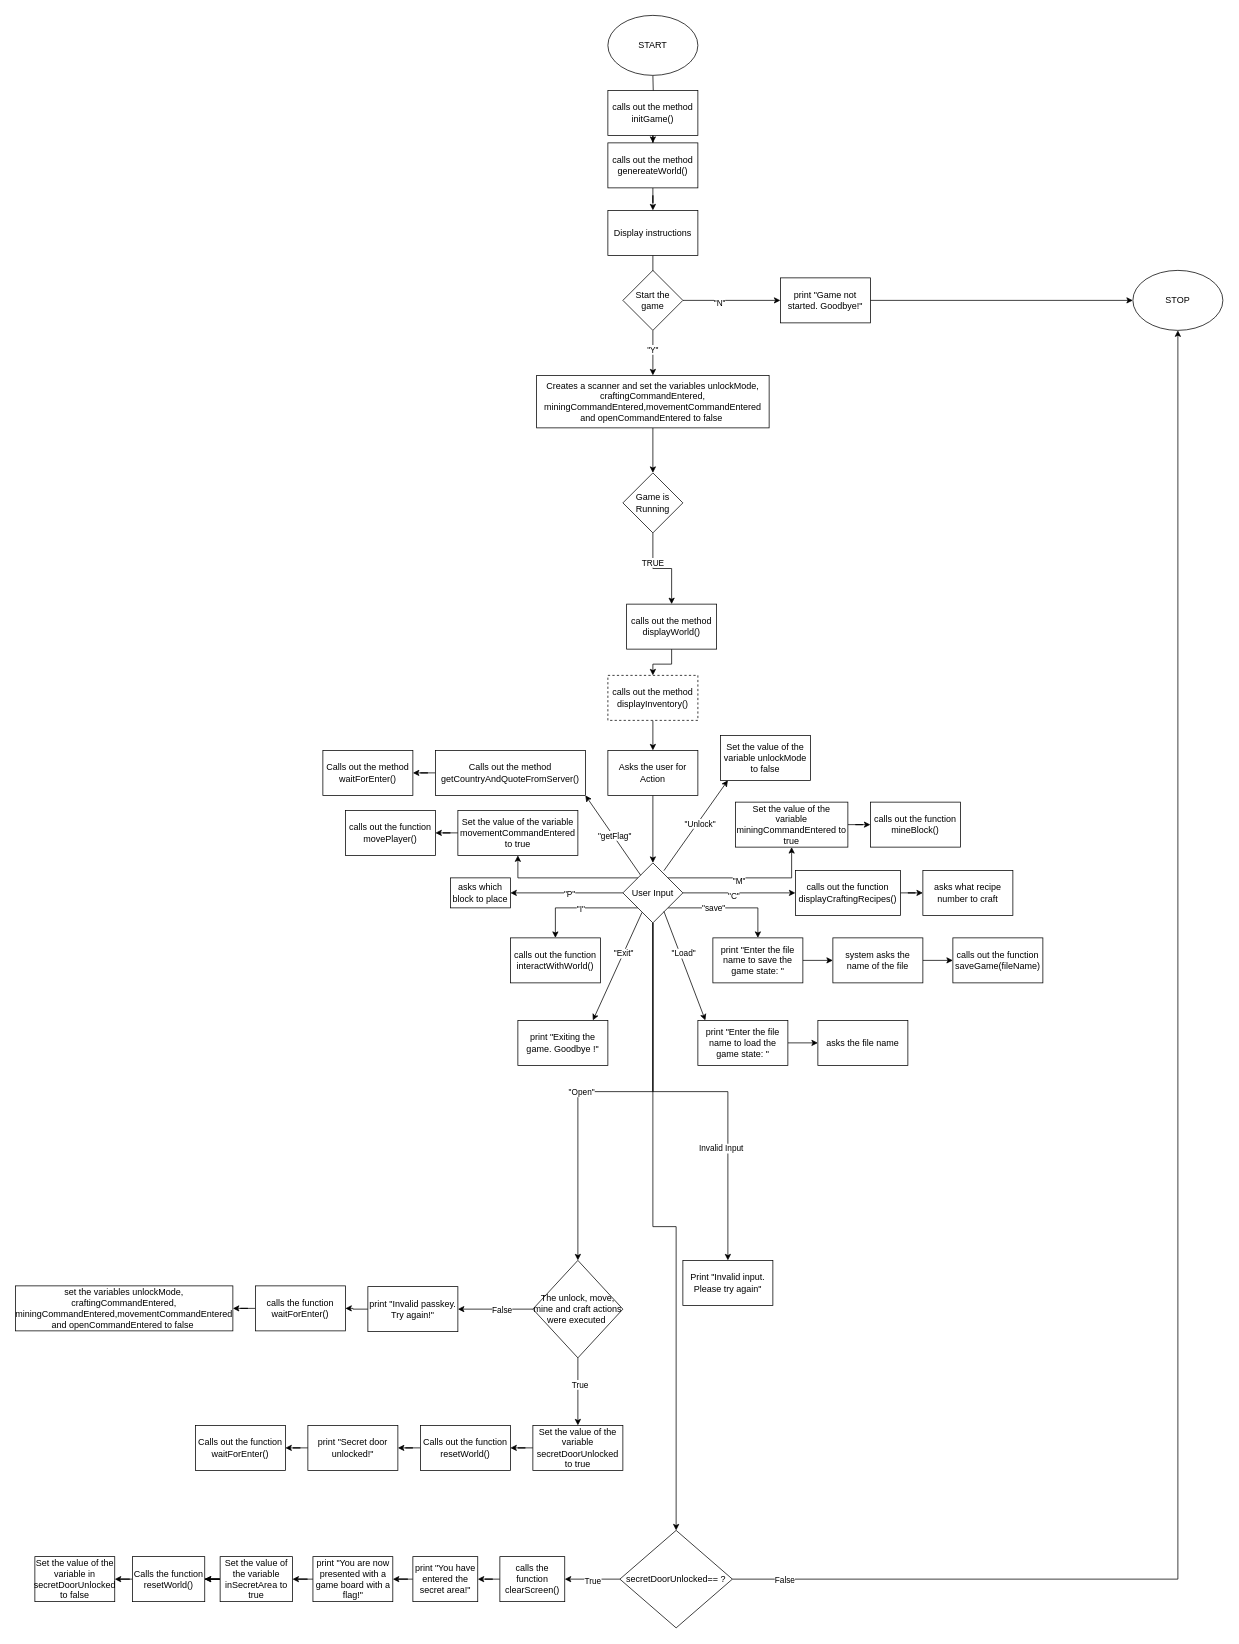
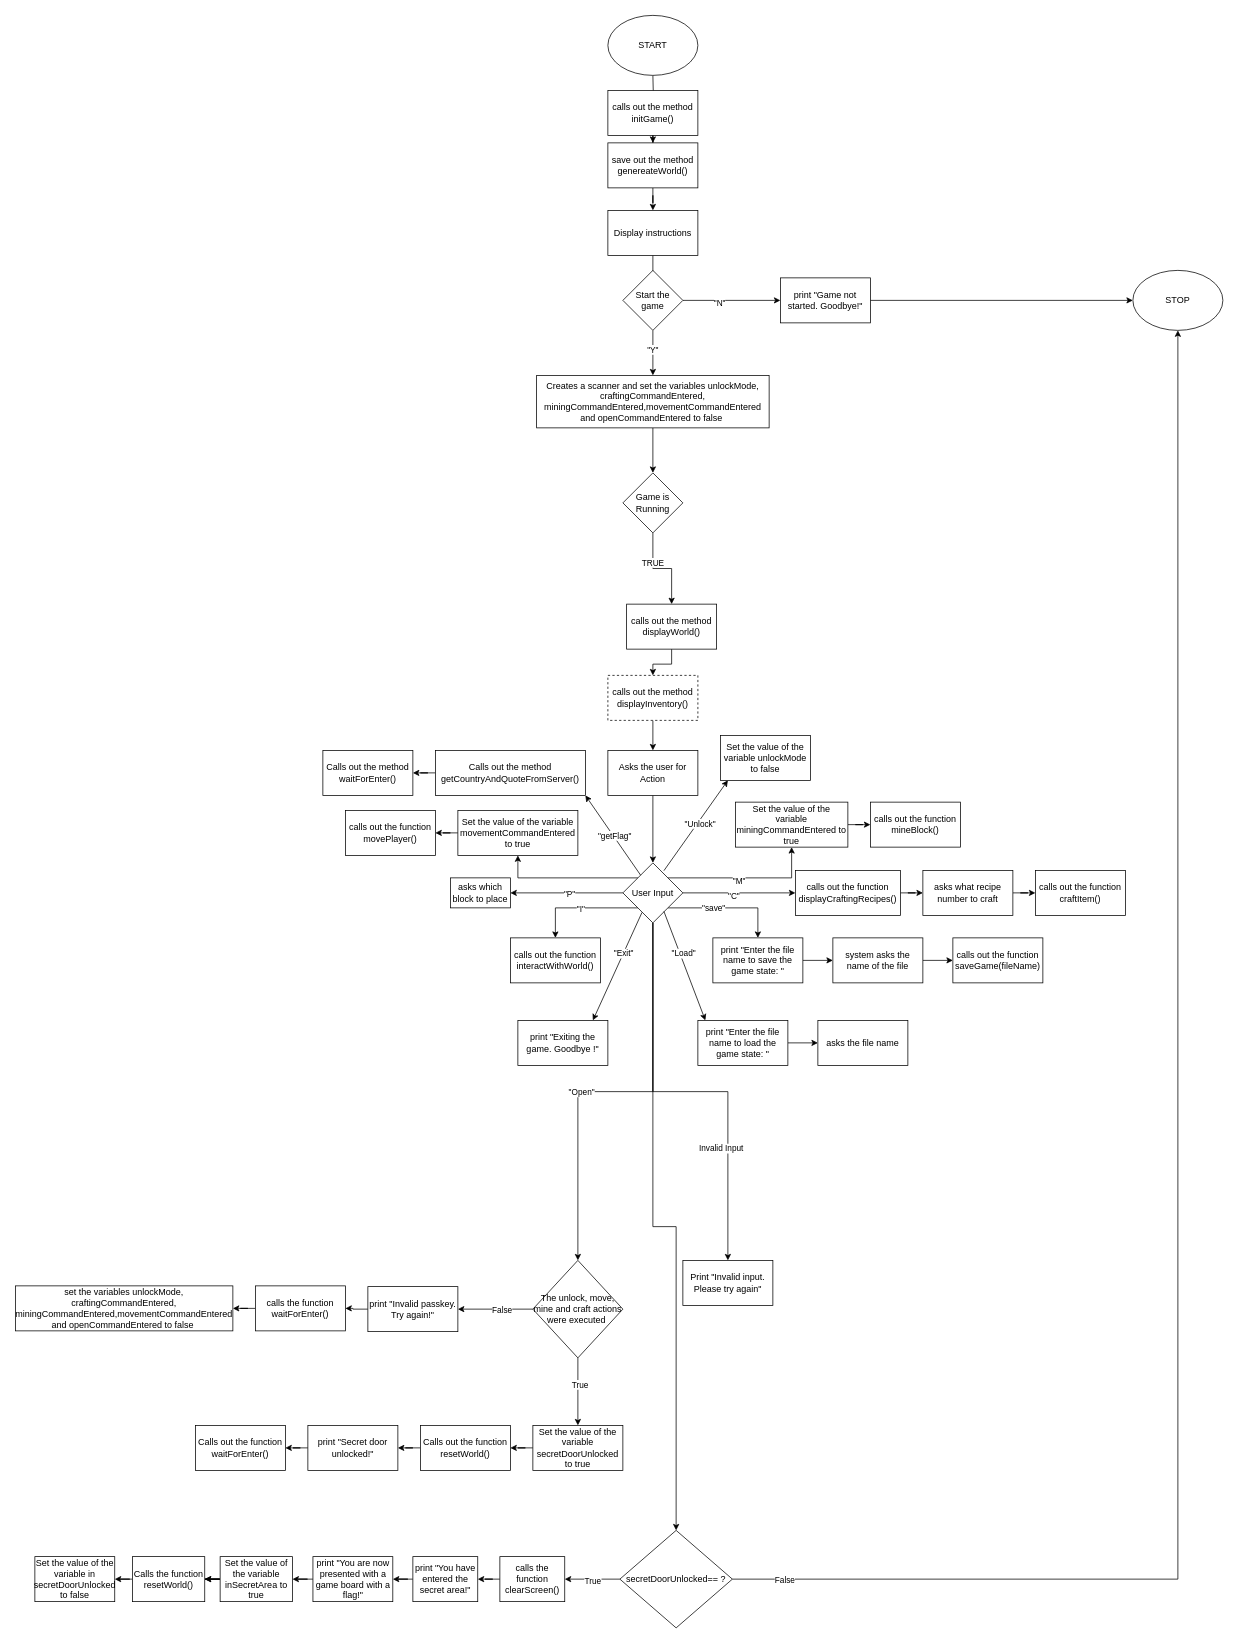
(653, 165) -> (653, 165)
none -> (1025, 893)
none -> (1080, 893)
